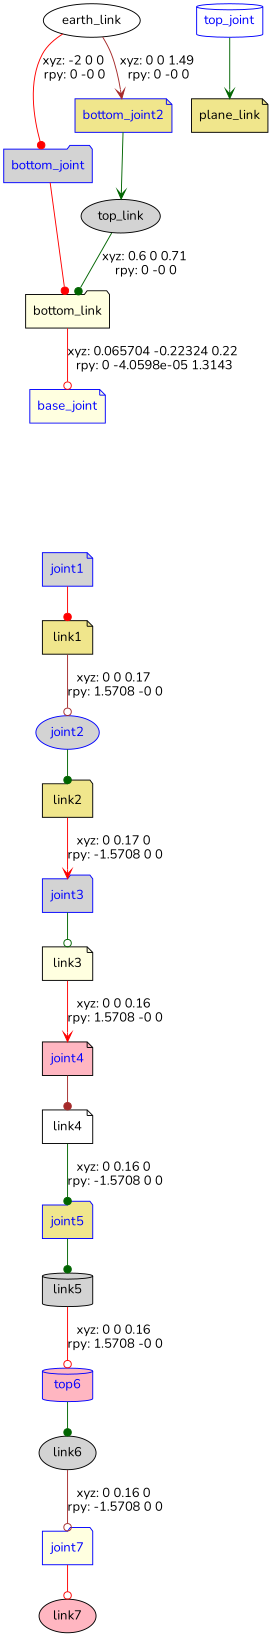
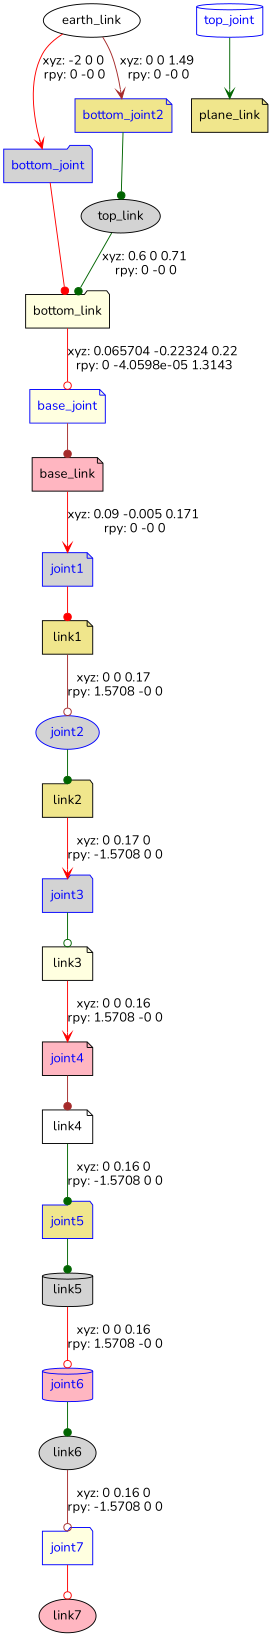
(34, 83) -> (34, 83)
(122, 162) -> (122, 162)
none -> (68, 474)
(68, 1385) -> (68, 1385)
